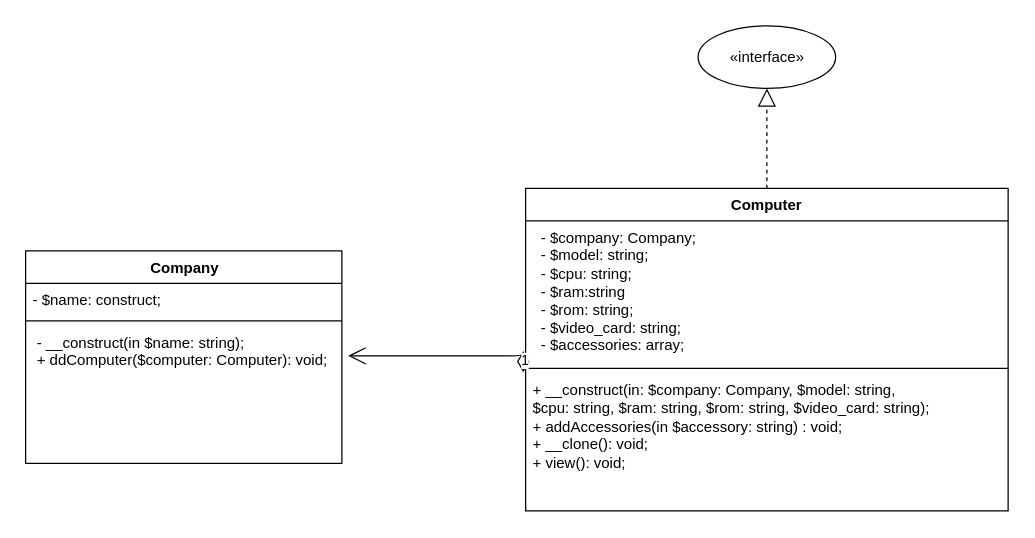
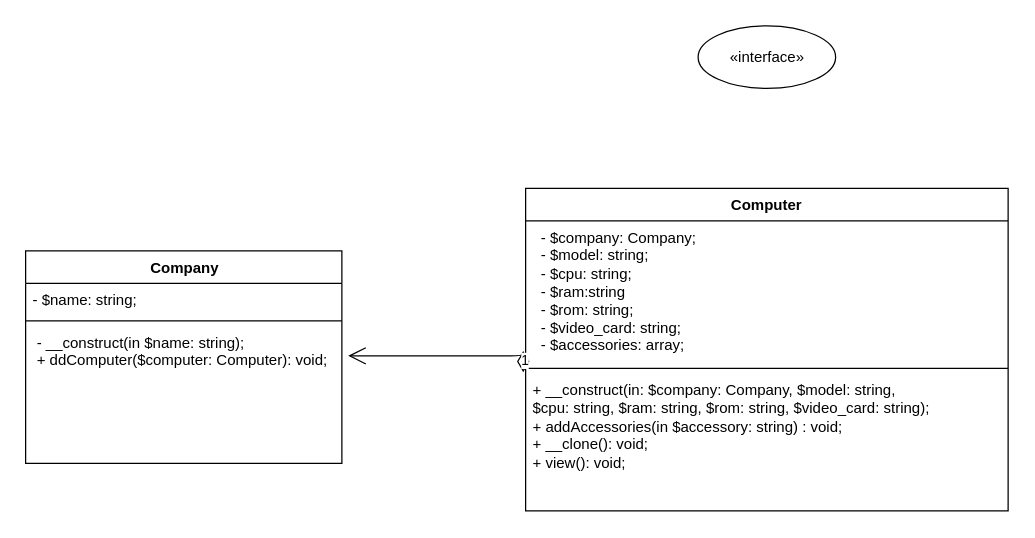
(767, 147) -> none
(105, 300) -> (90, 300)
